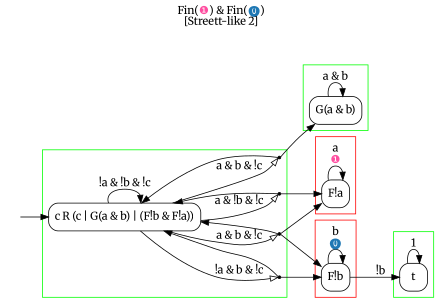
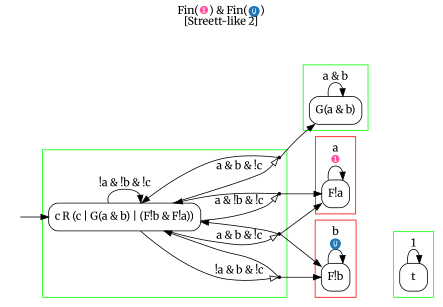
(371, 277) -> none
